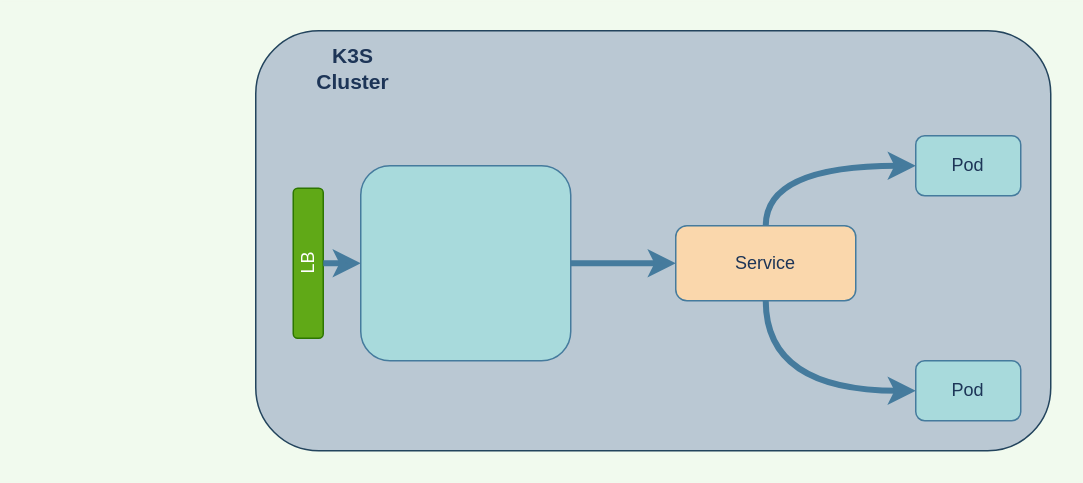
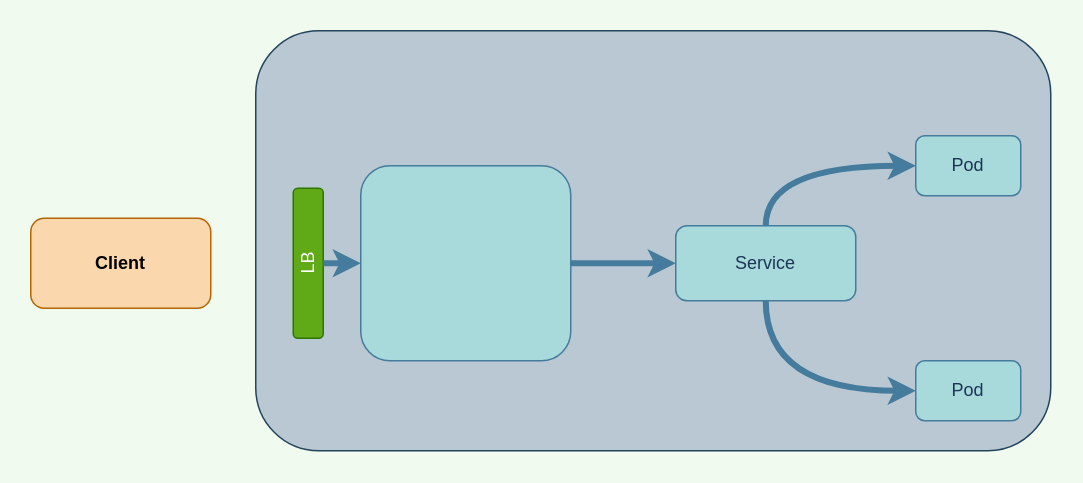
(353, 68) -> none
none -> (121, 263)
(766, 263) -> (766, 263)
